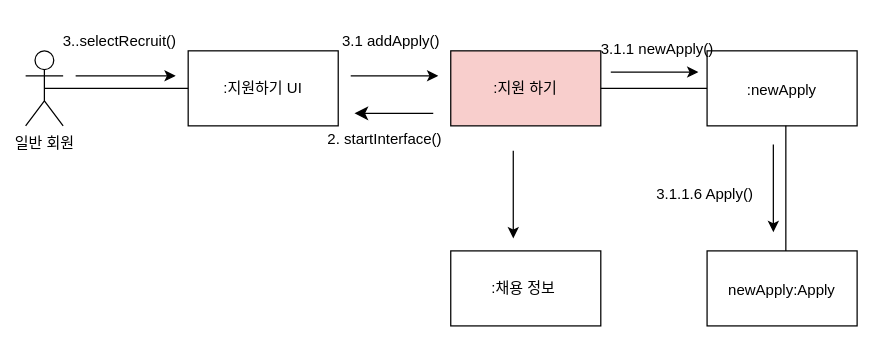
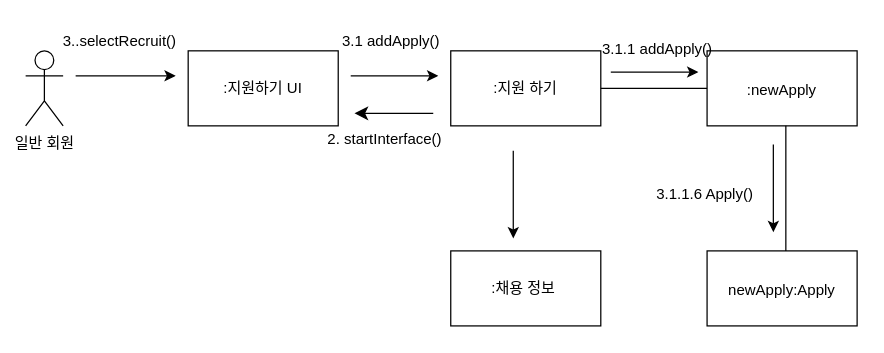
(658, 47) -> (658, 47)
(118, 88) -> none
(526, 88) -> (526, 88)
